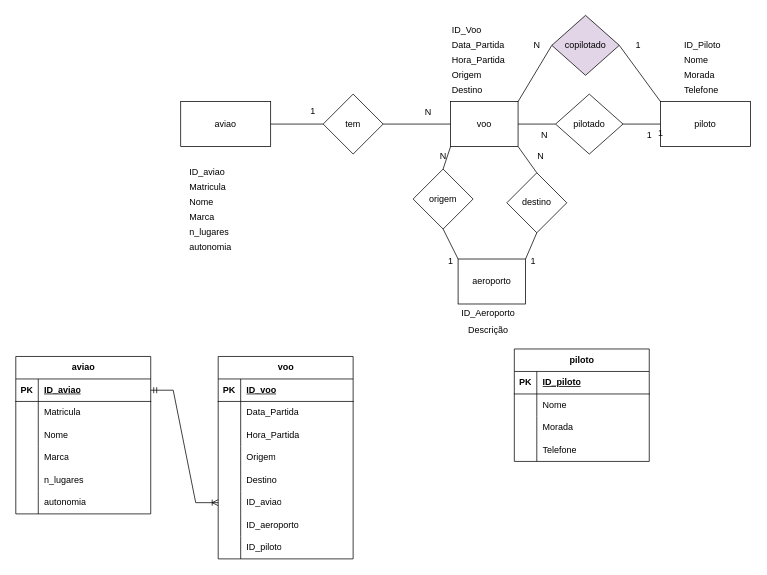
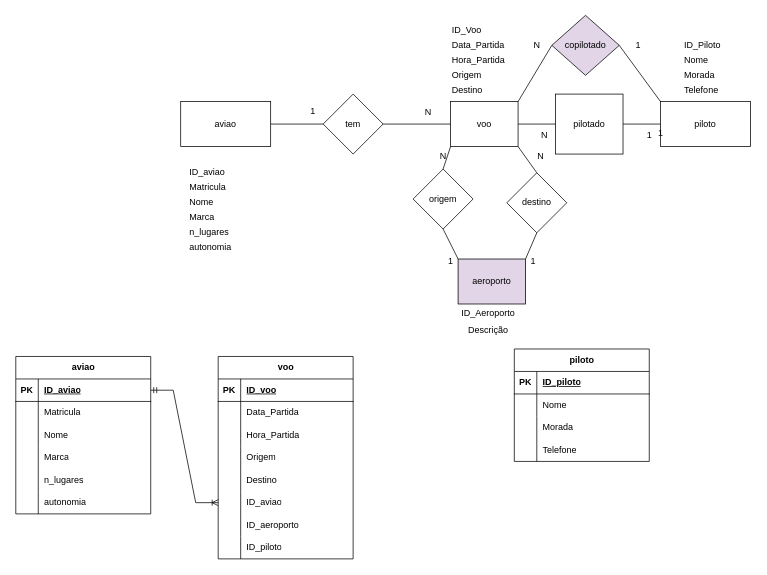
(589, 124) -> (589, 124)
(492, 282) -> (492, 282)
